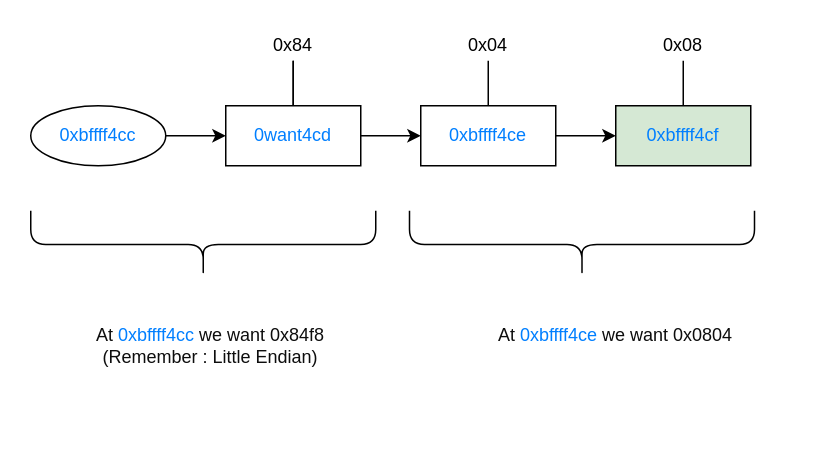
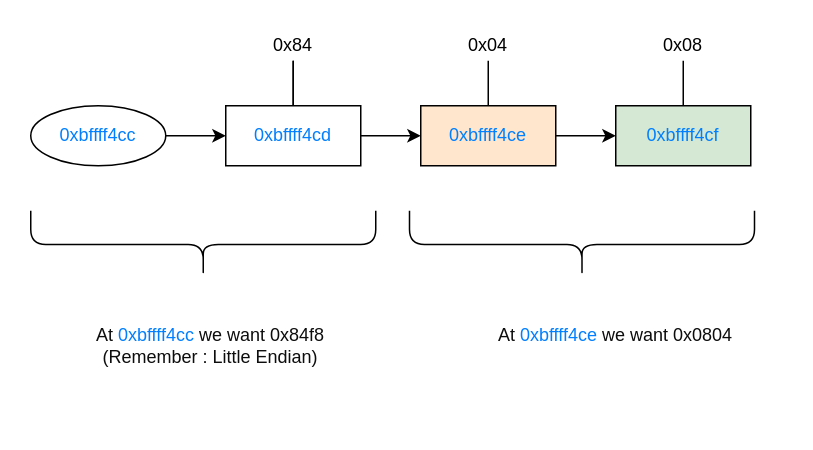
(293, 136) -> (293, 136)
(488, 136) -> (488, 136)
